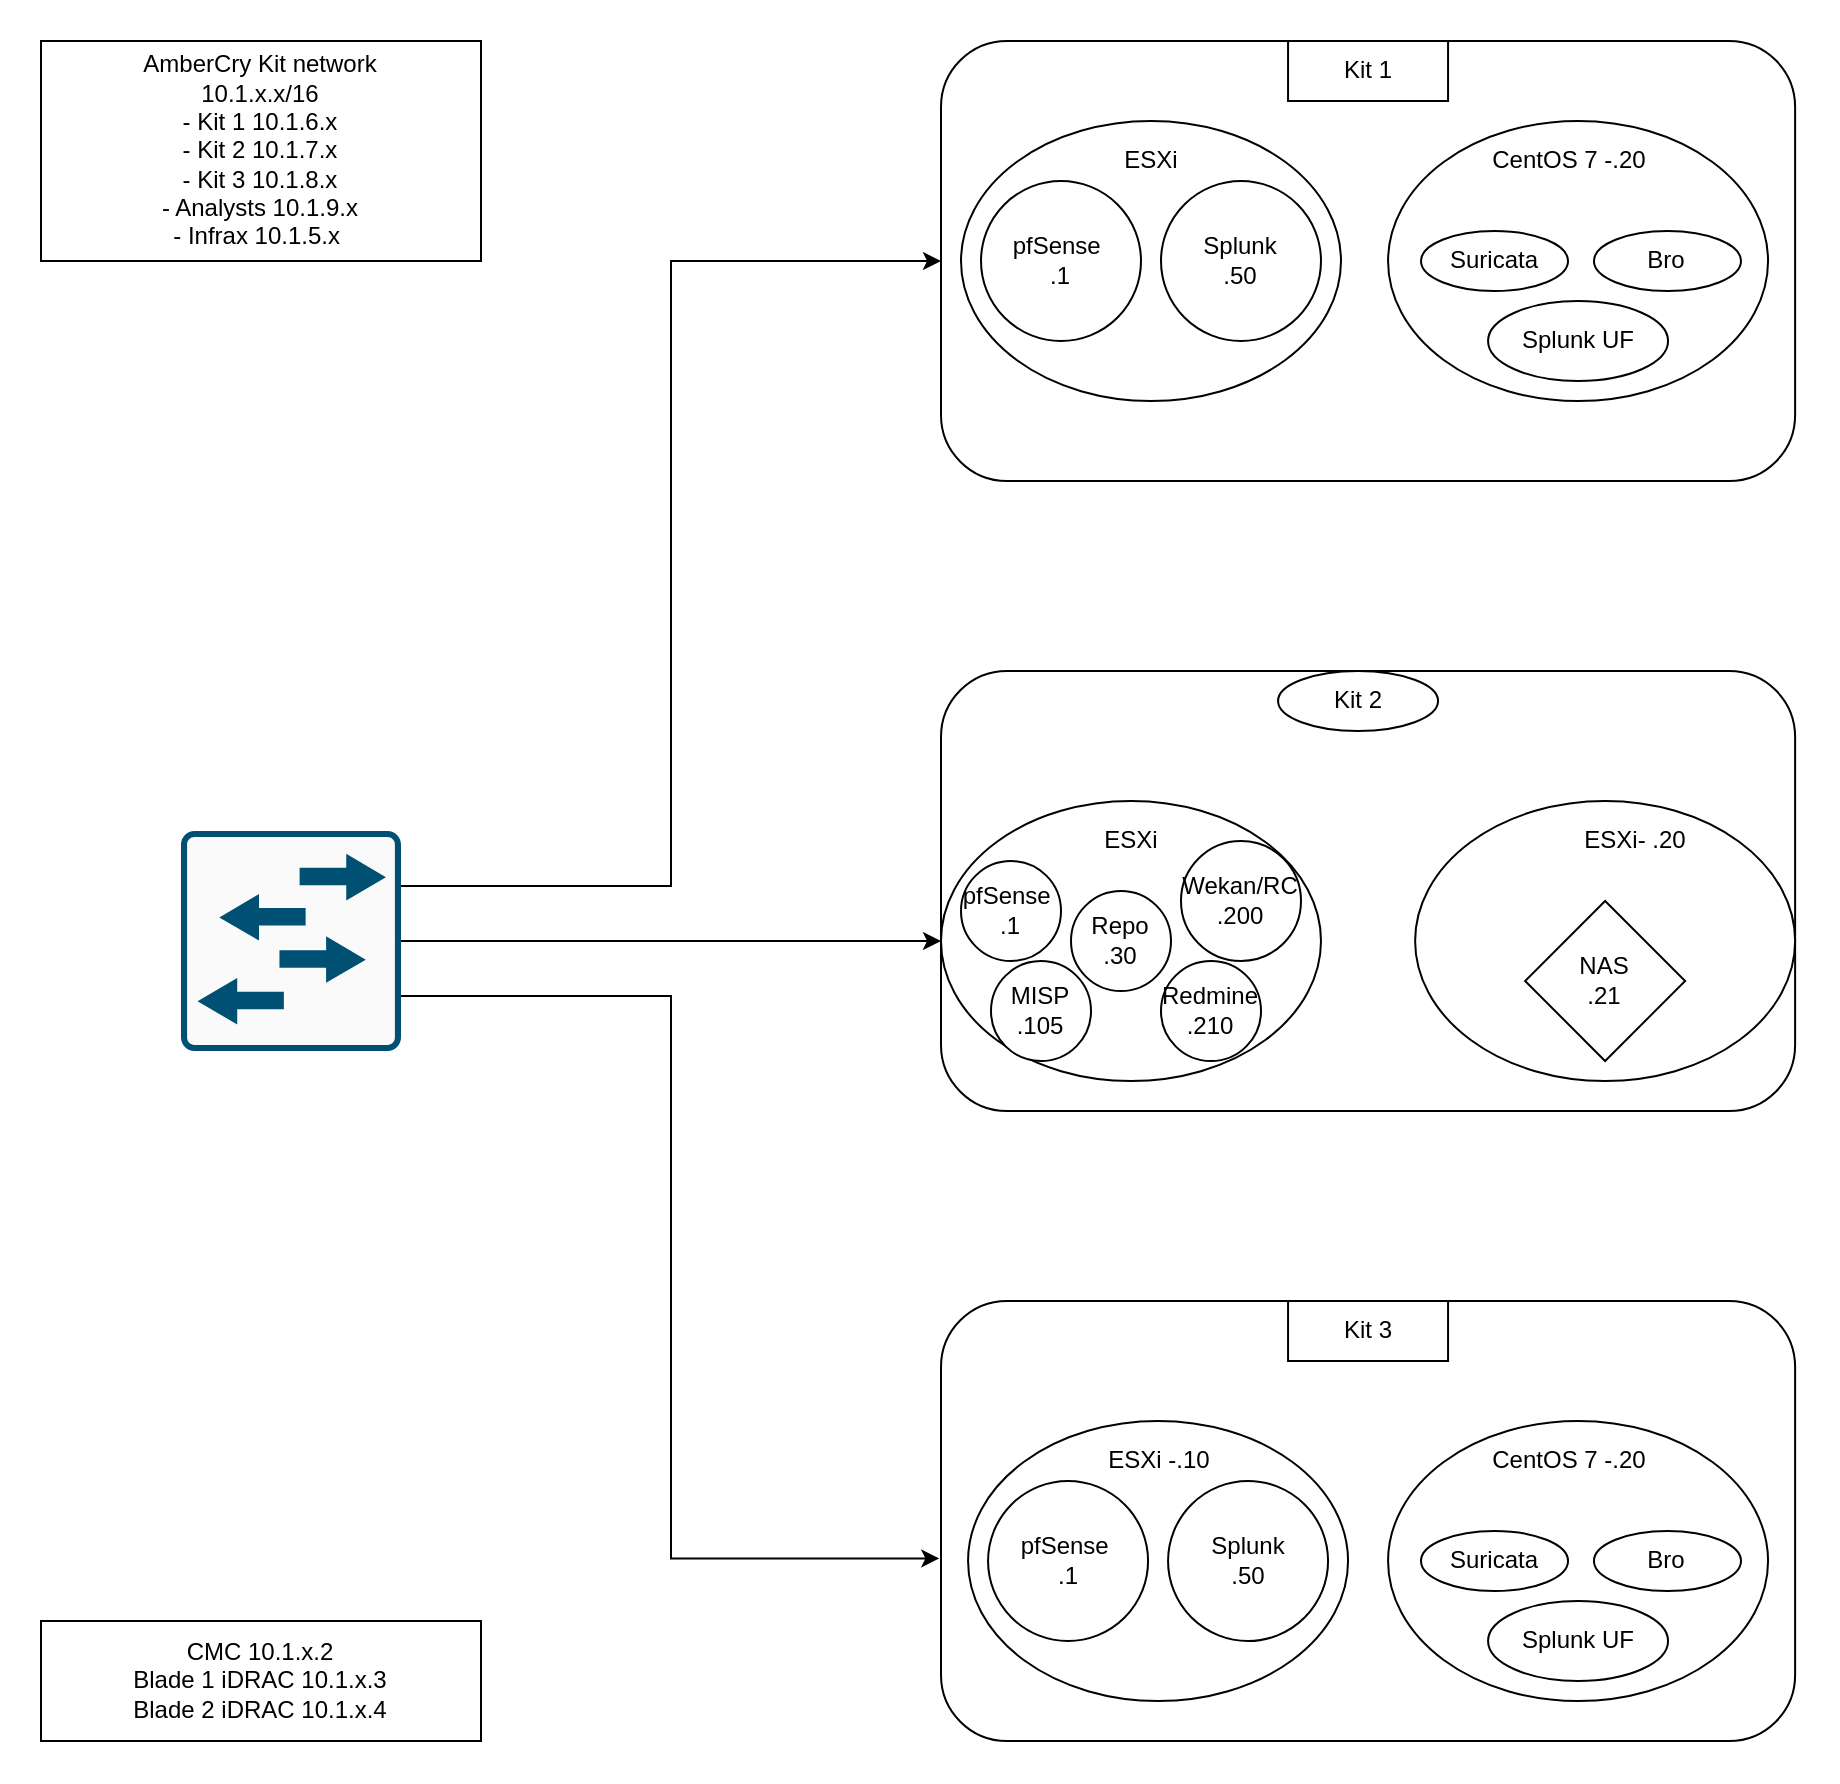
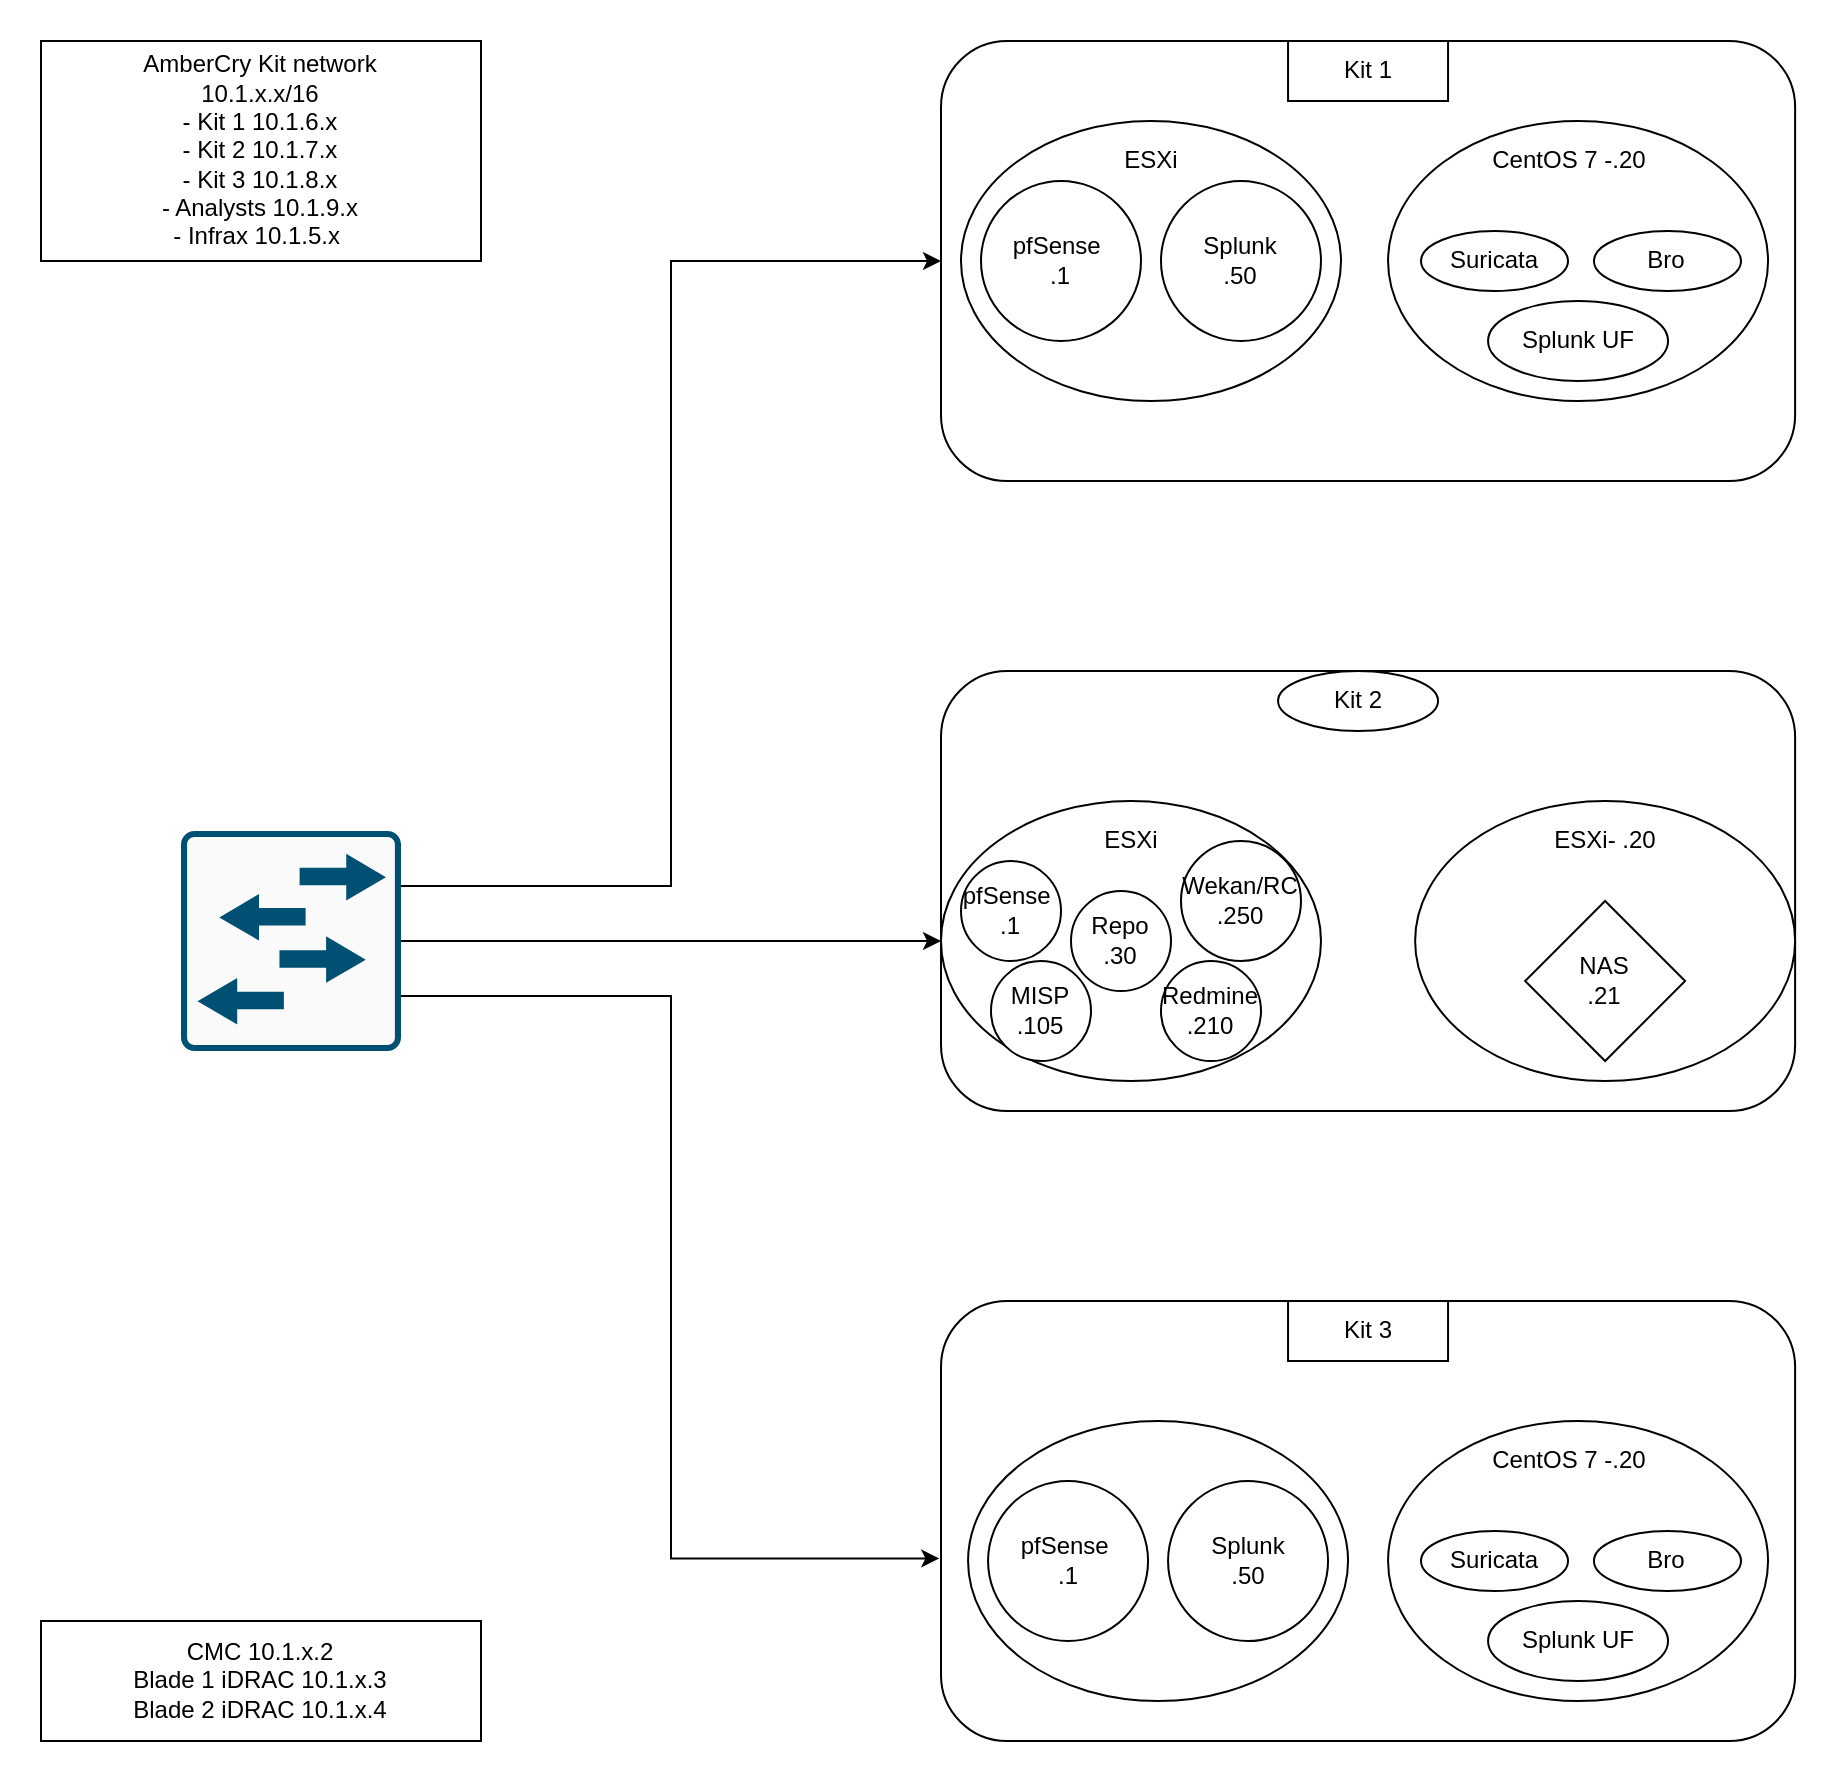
(1635, 841) -> (1605, 841)
(1241, 901) -> (1241, 901)
(1158, 1461) -> none
